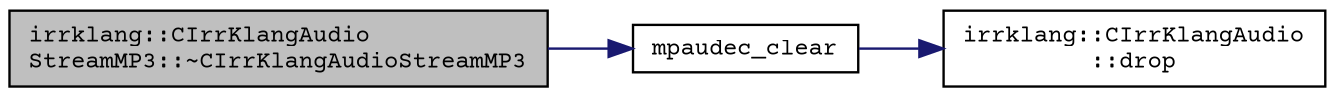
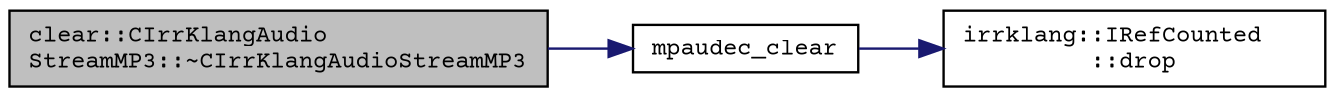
(279, 49) -> (279, 49)
(1134, 49) -> (1134, 49)
